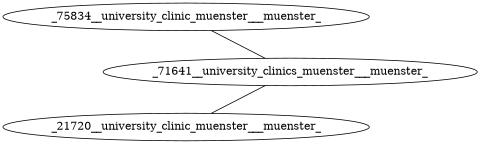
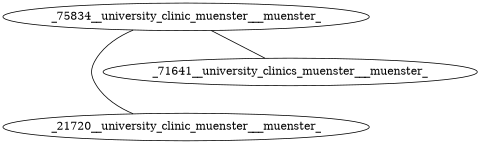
(238, 99) -> (92, 72)
